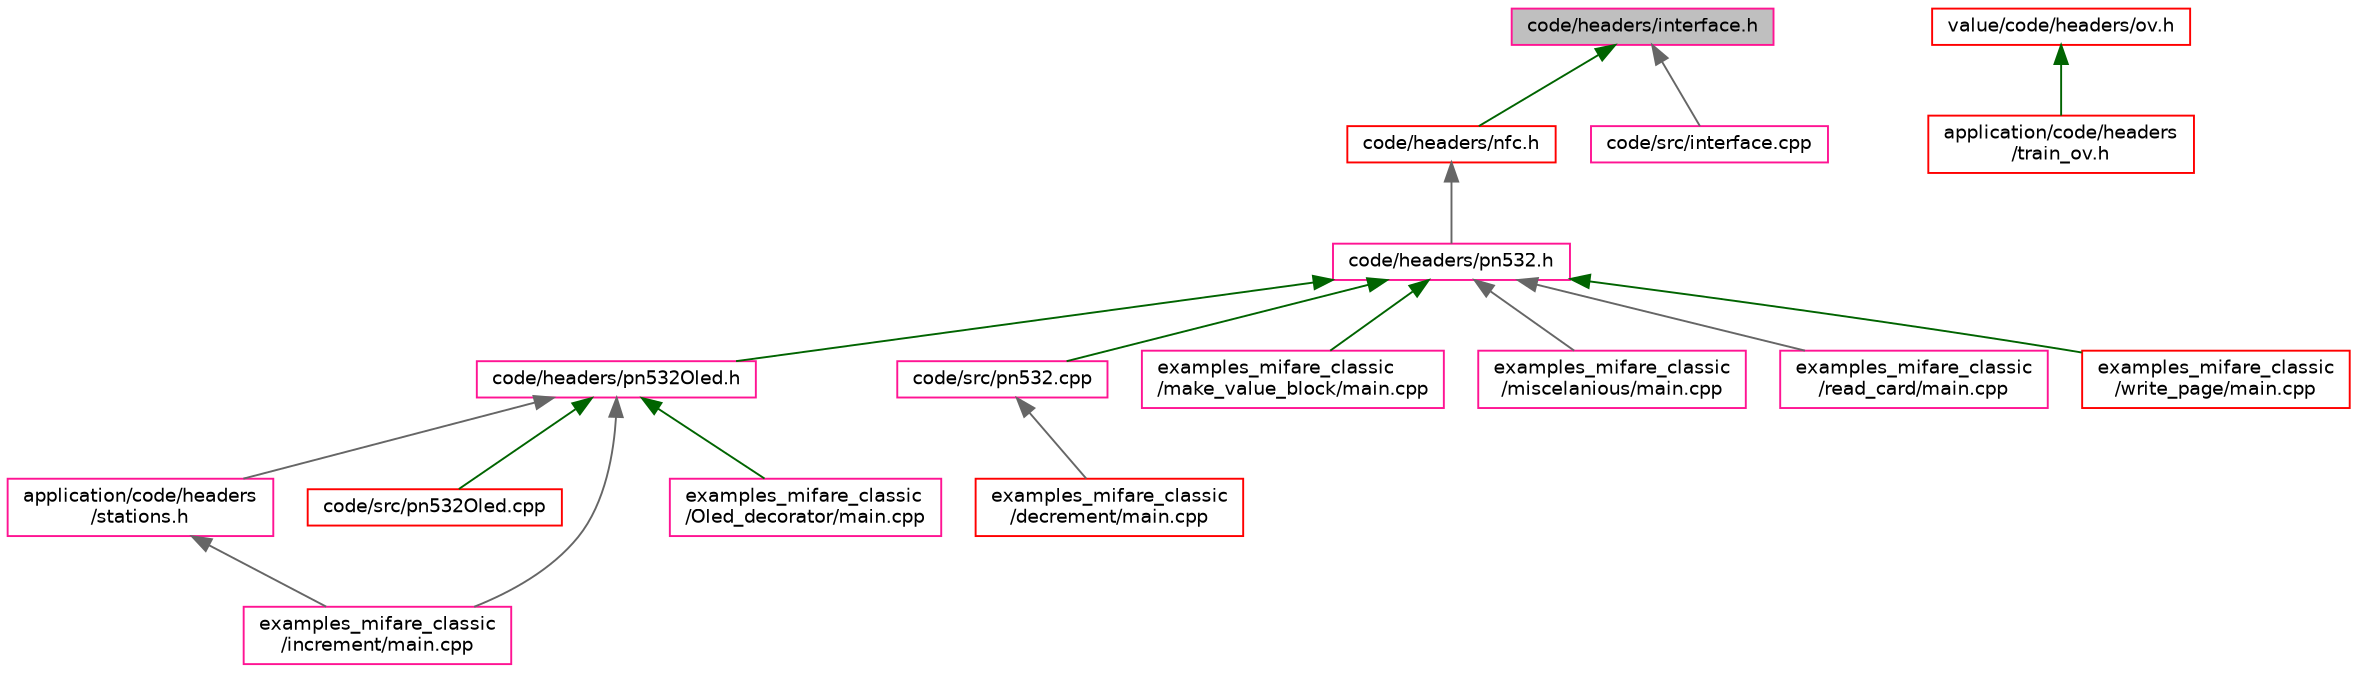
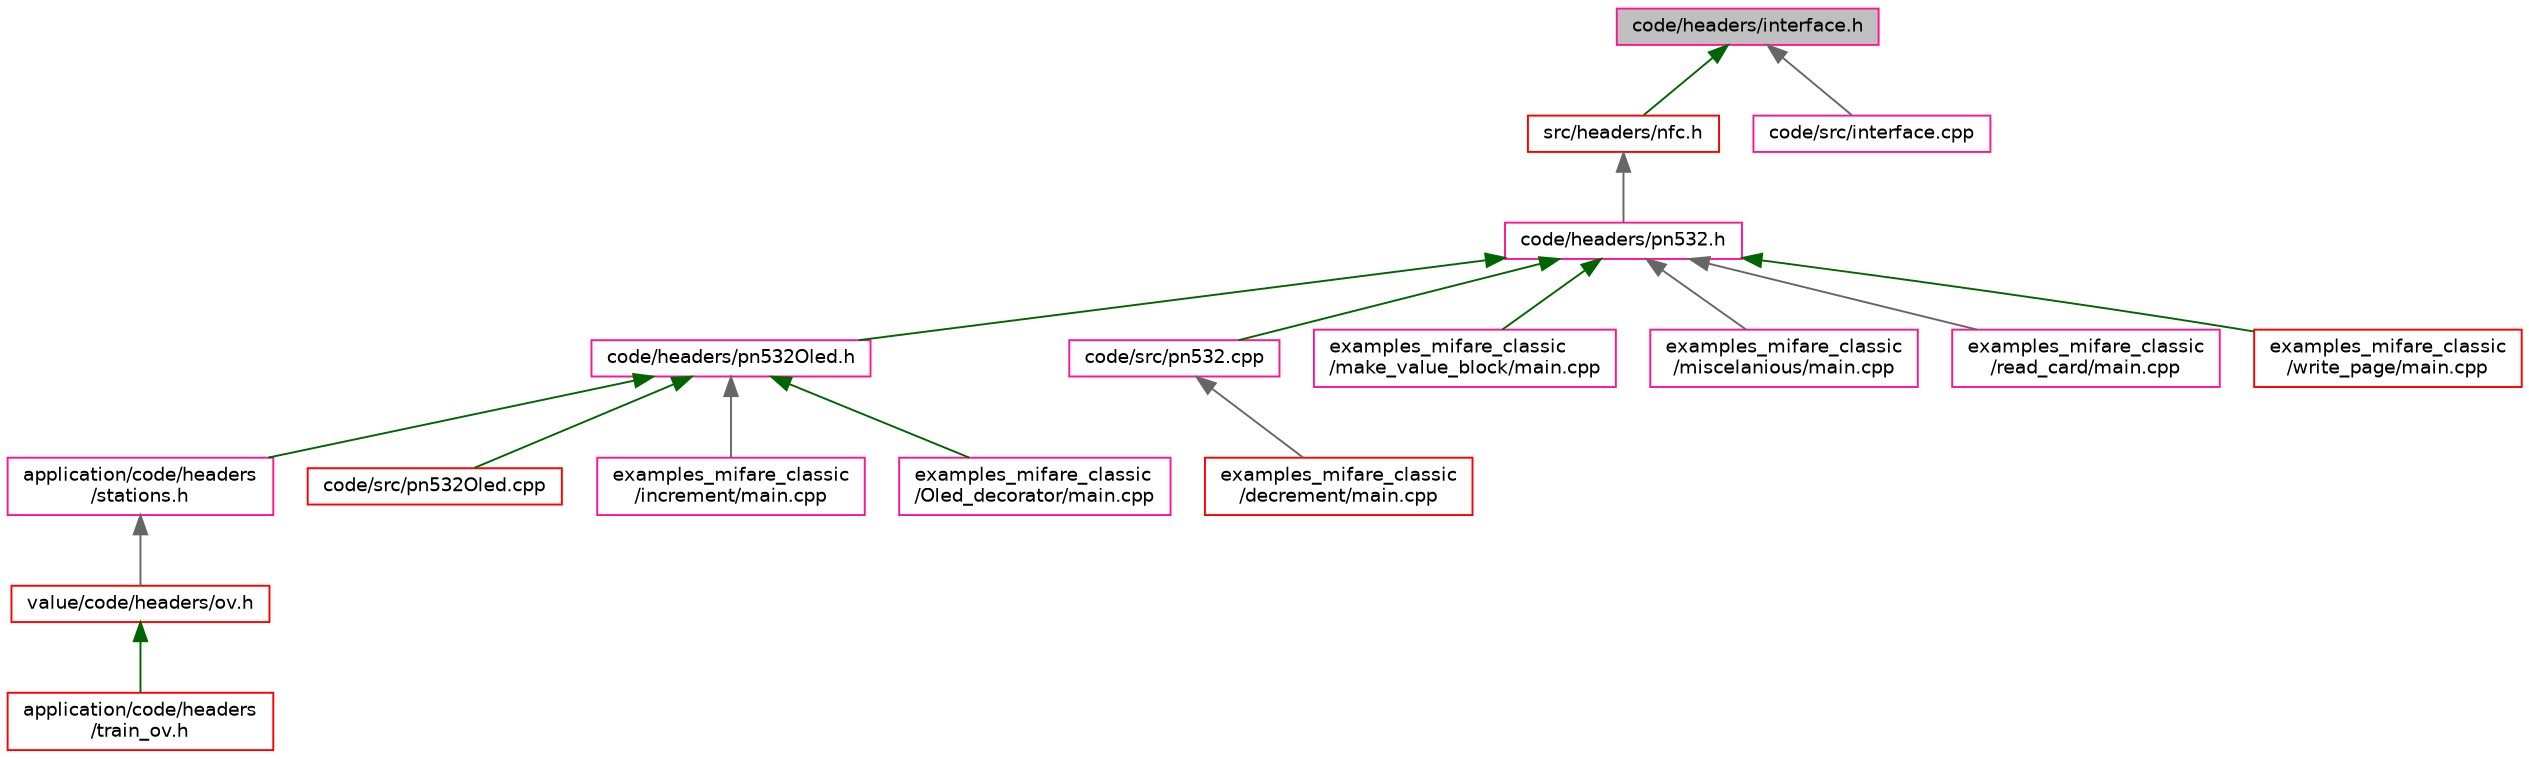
(1451, 144) -> (1623, 134)
(389, 441) -> (451, 419)
(268, 576) -> (140, 560)
